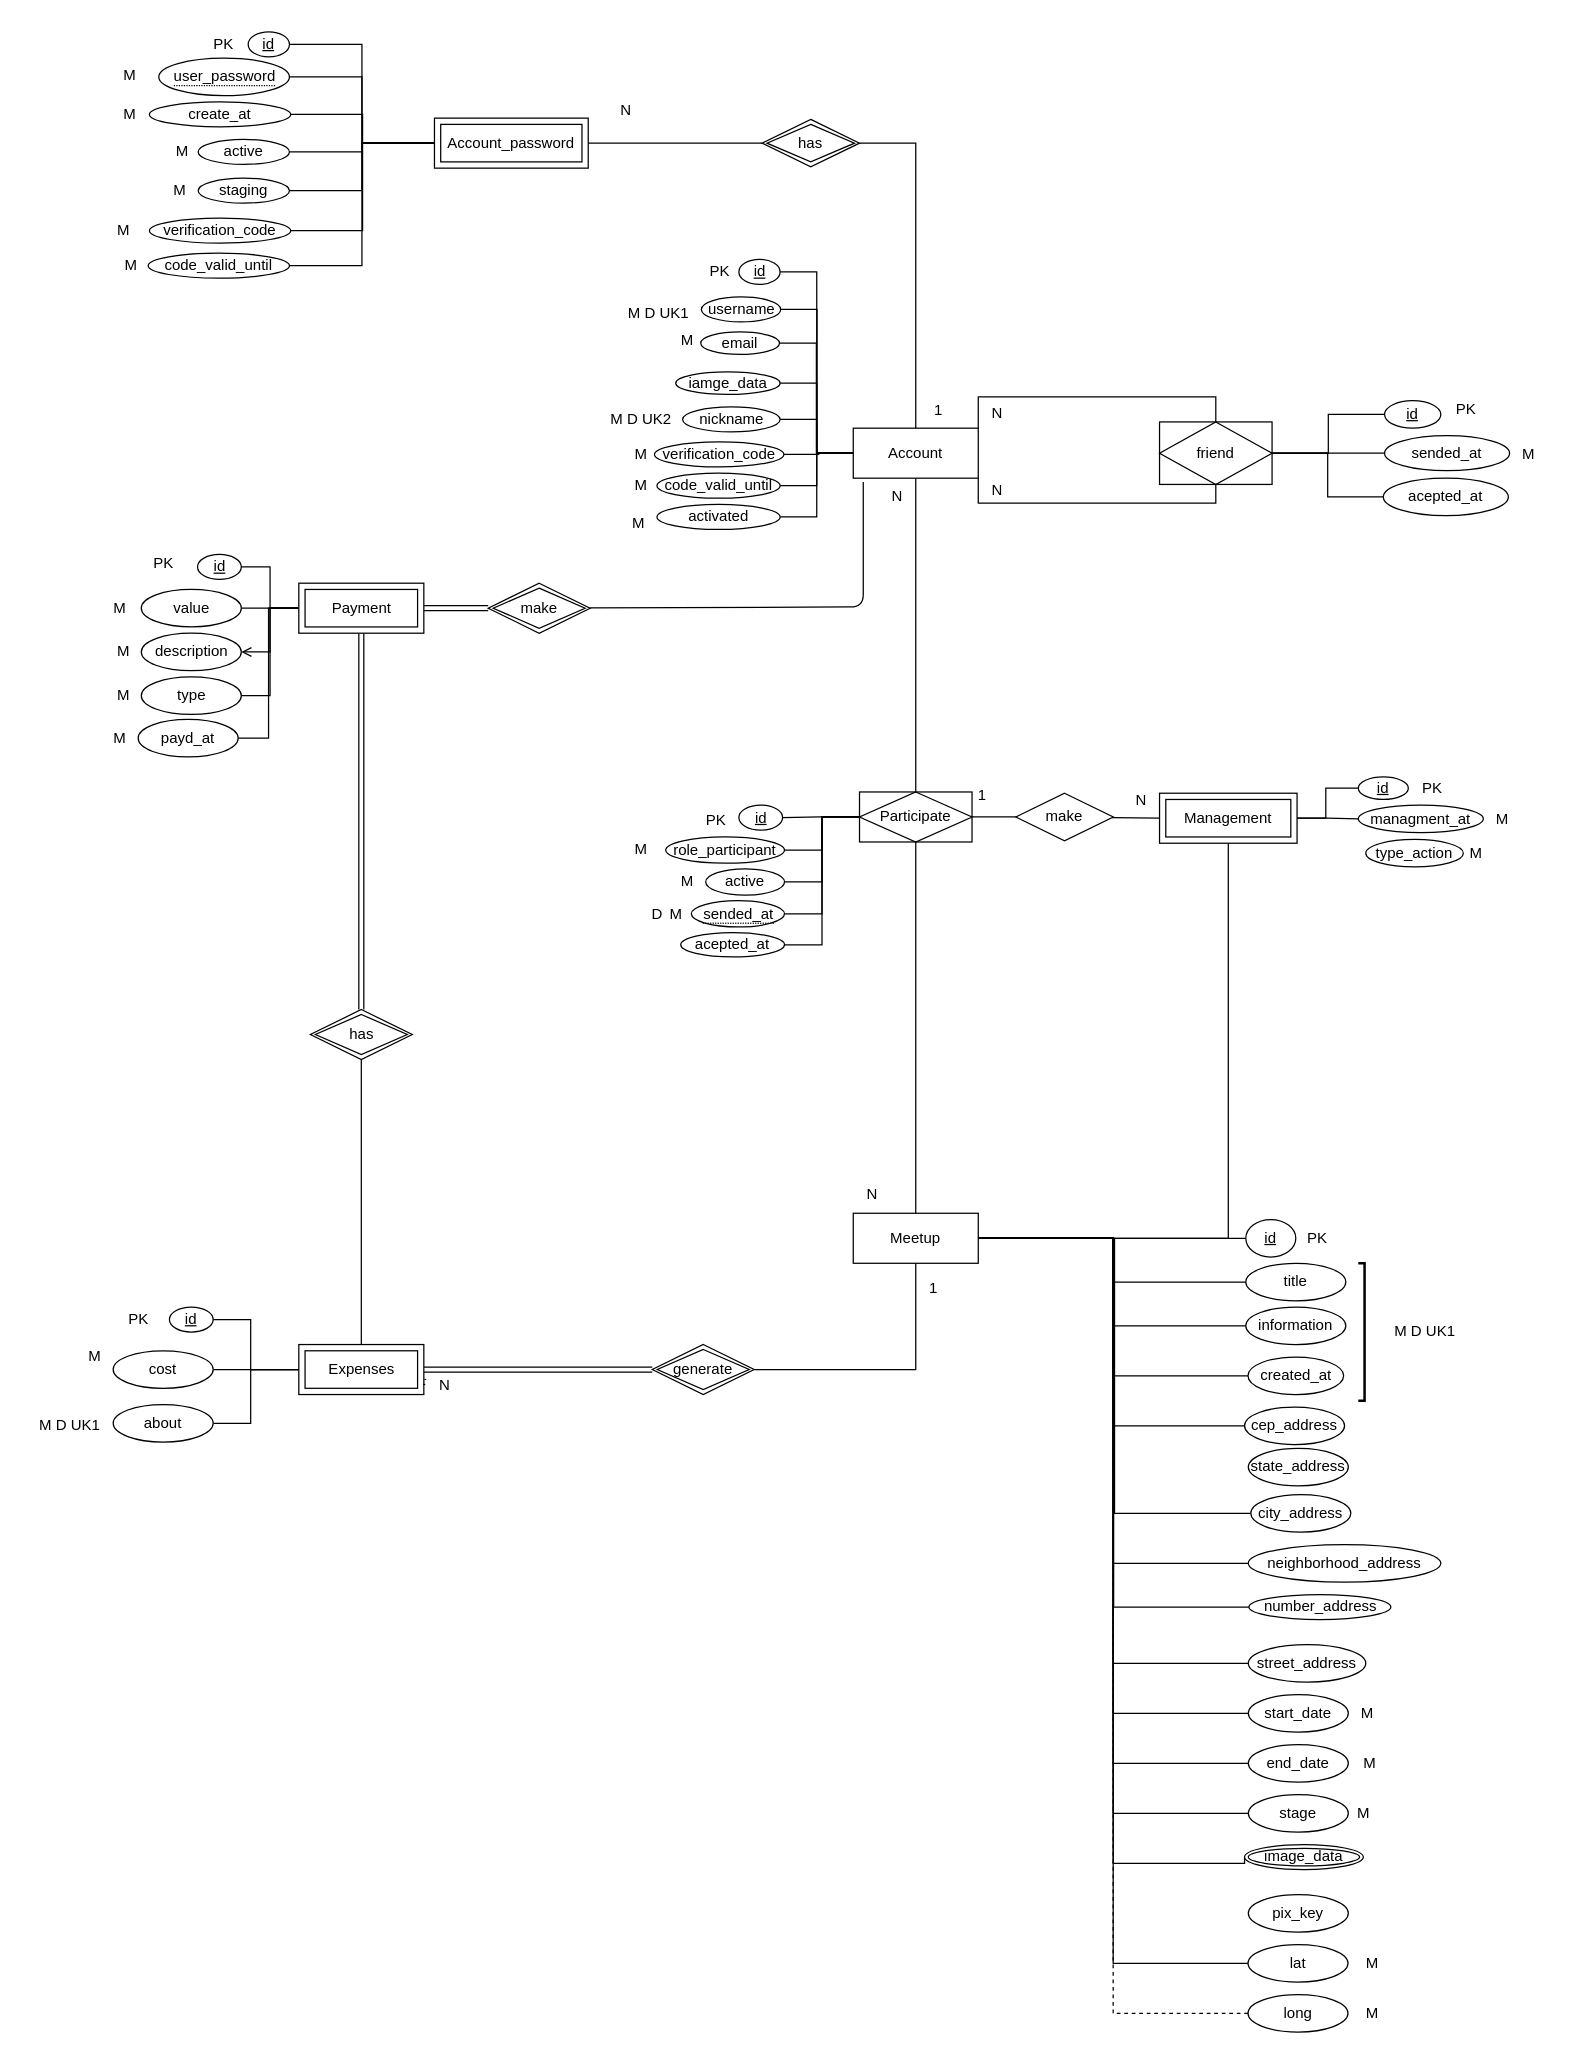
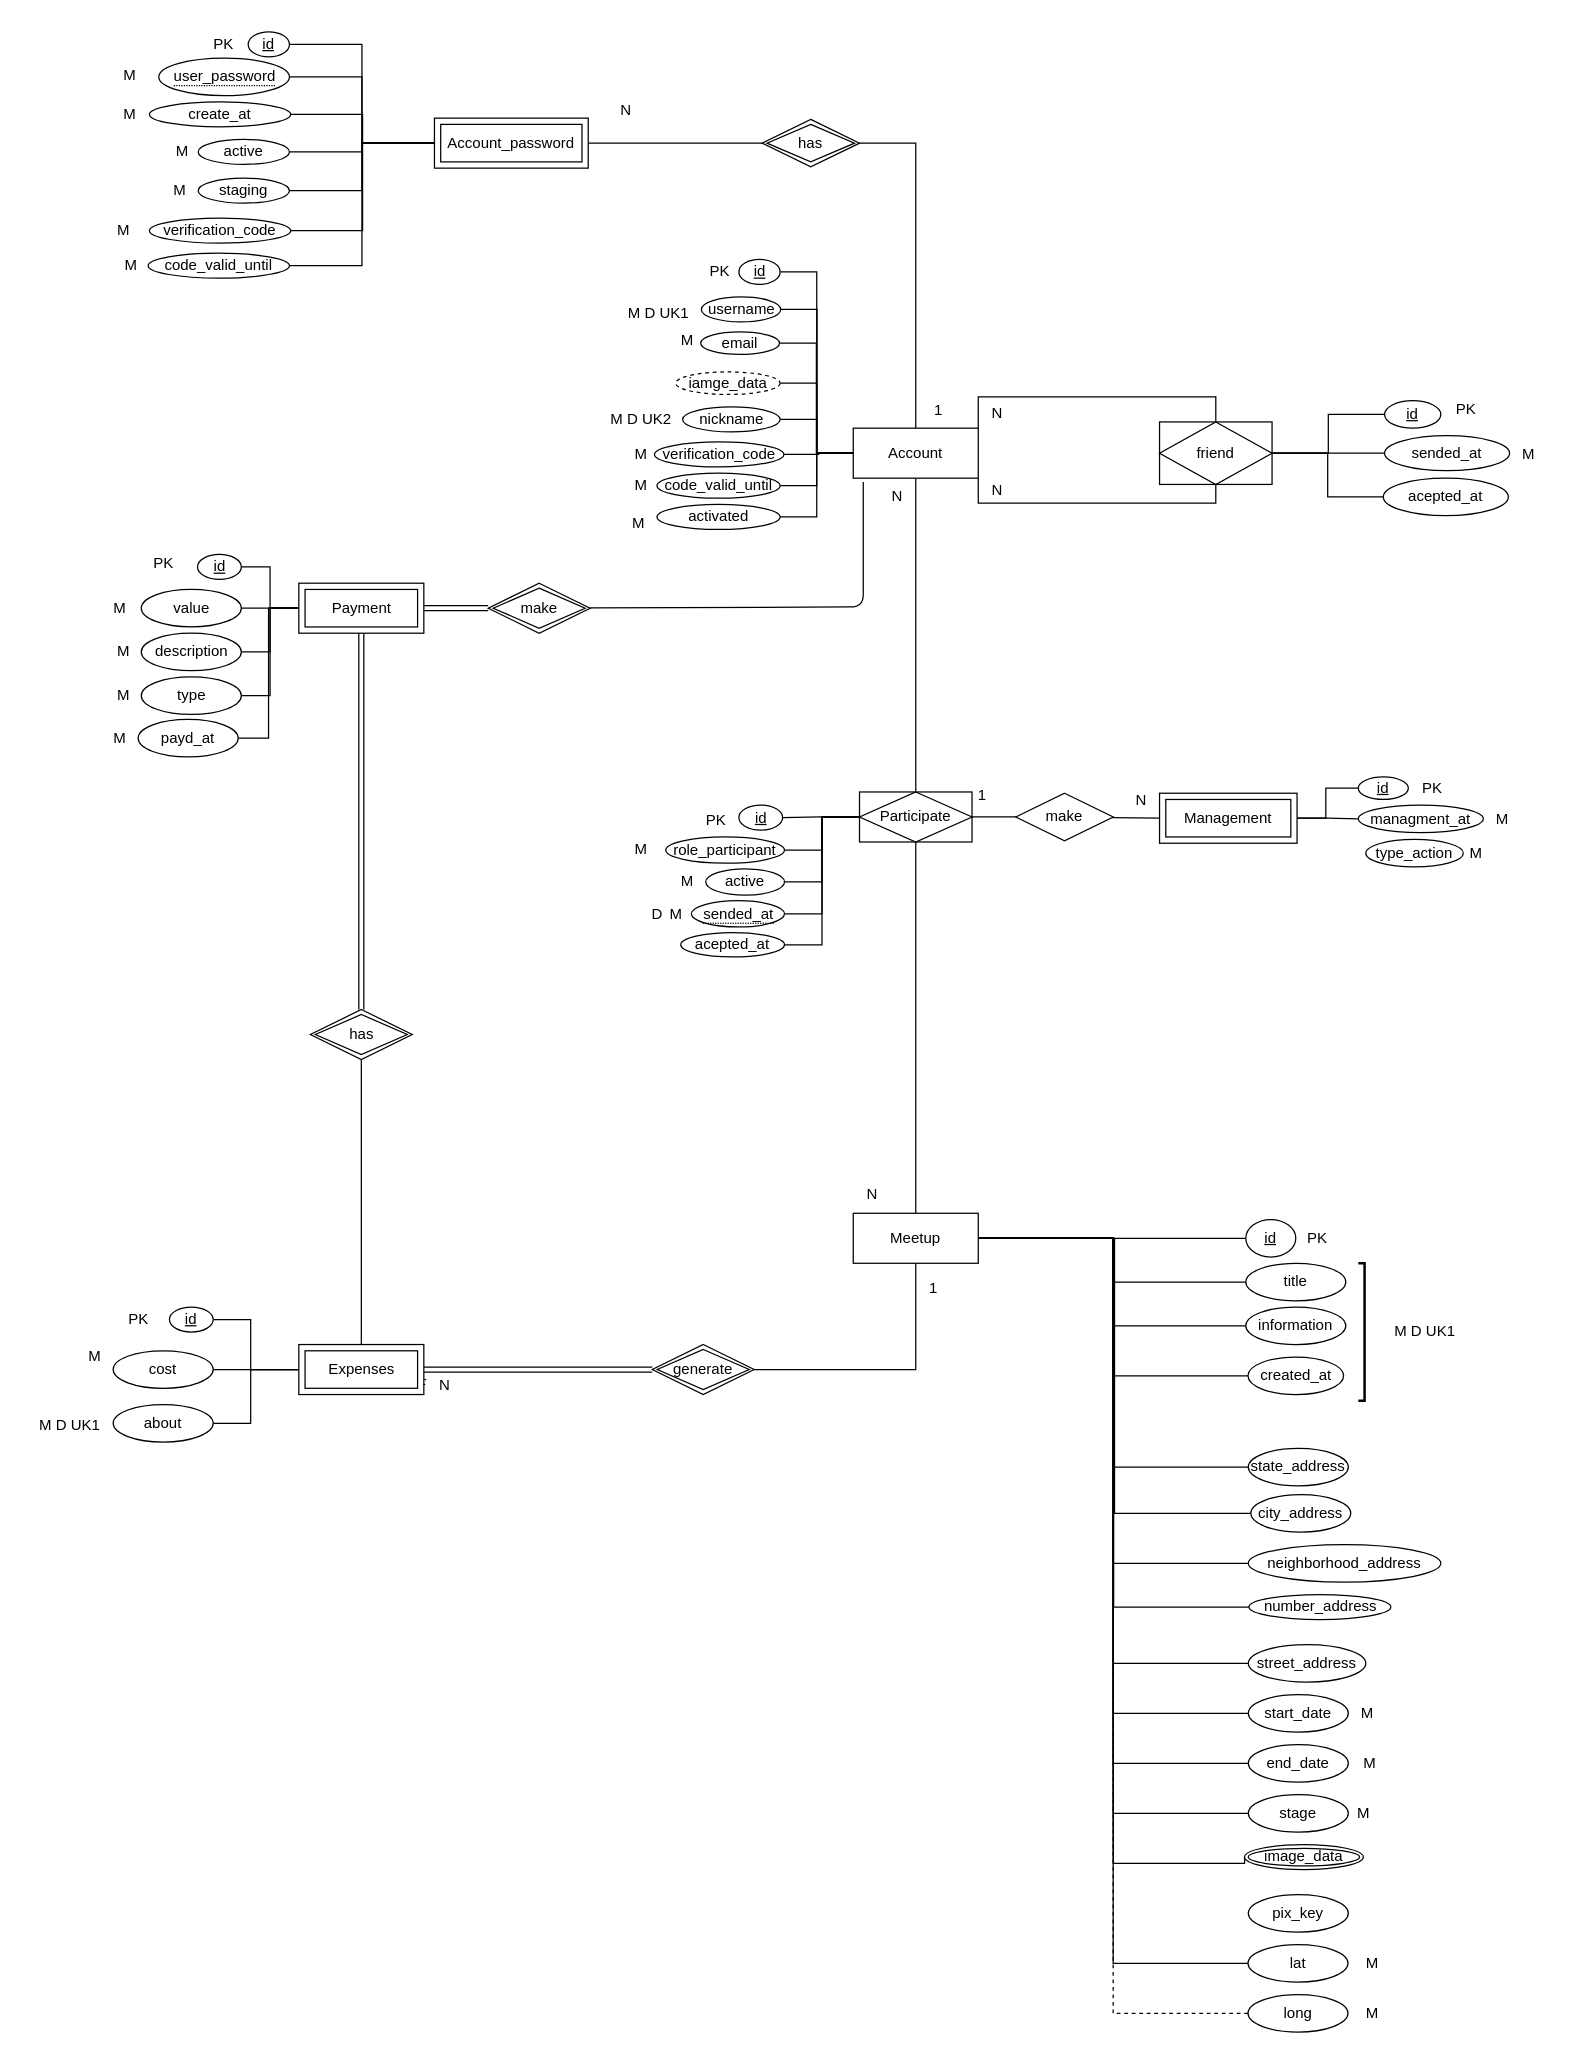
(728, 383) -> (728, 383)
(247, 652) -> (246, 652)
(1228, 1040) -> (1182, 1467)
(1180, 1426) -> none
(1294, 1426) -> none
